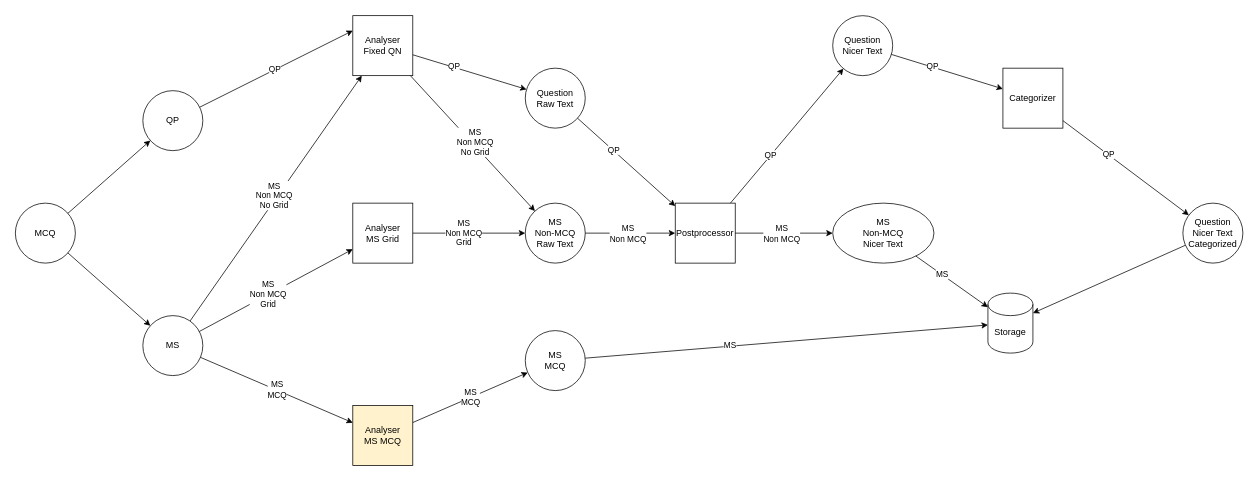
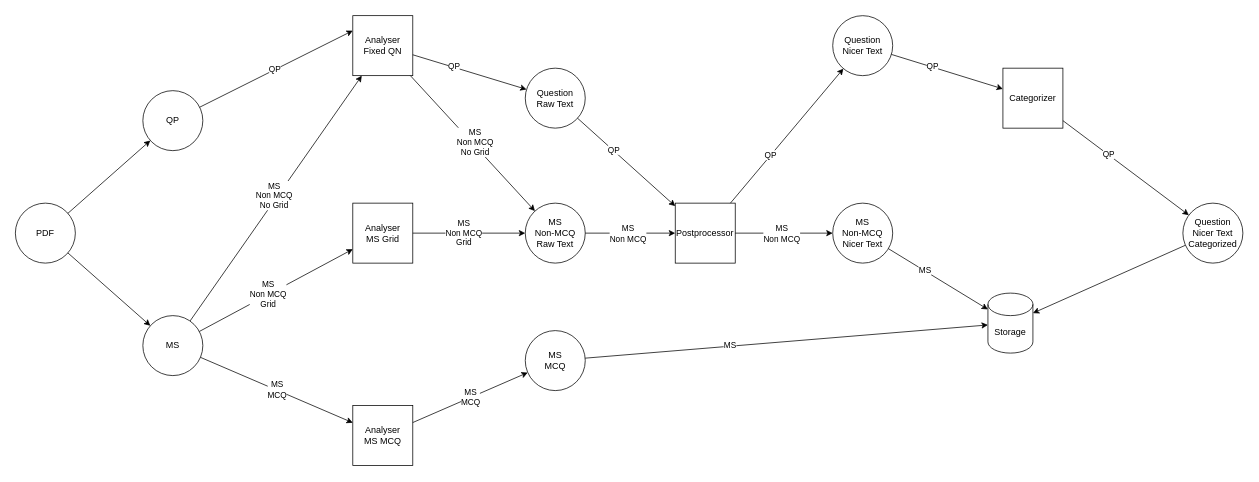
(45, 233) -> (45, 233)
(884, 233) -> (863, 233)
(383, 435) -> (383, 435)
